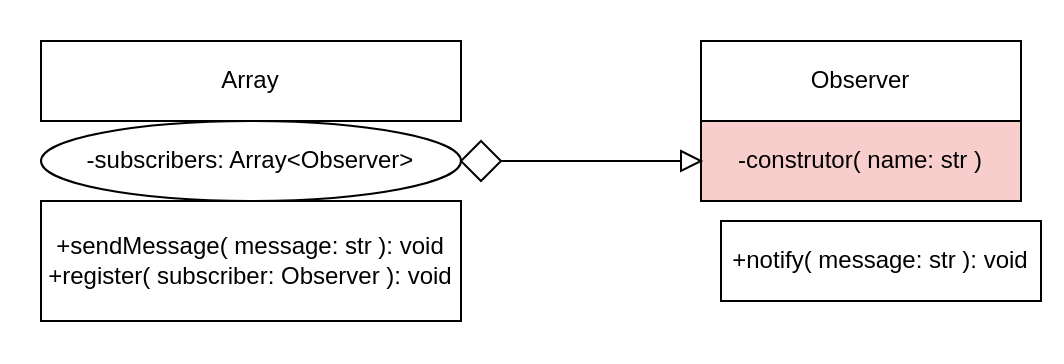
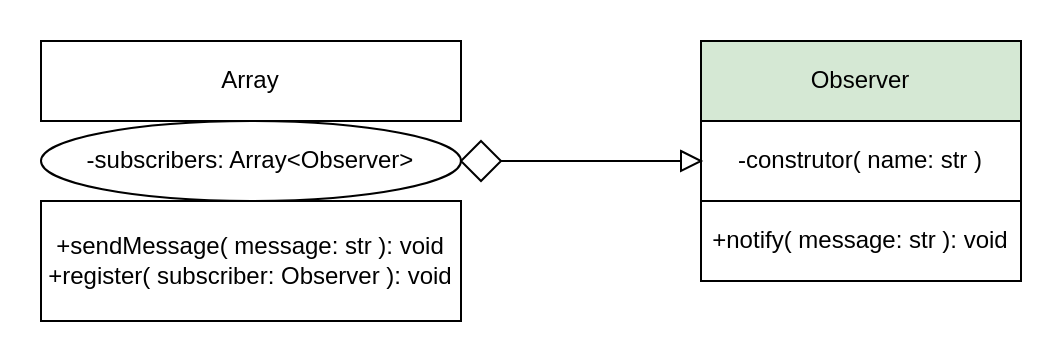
(861, 81) -> (861, 81)
(861, 161) -> (861, 161)
(881, 261) -> (861, 241)
